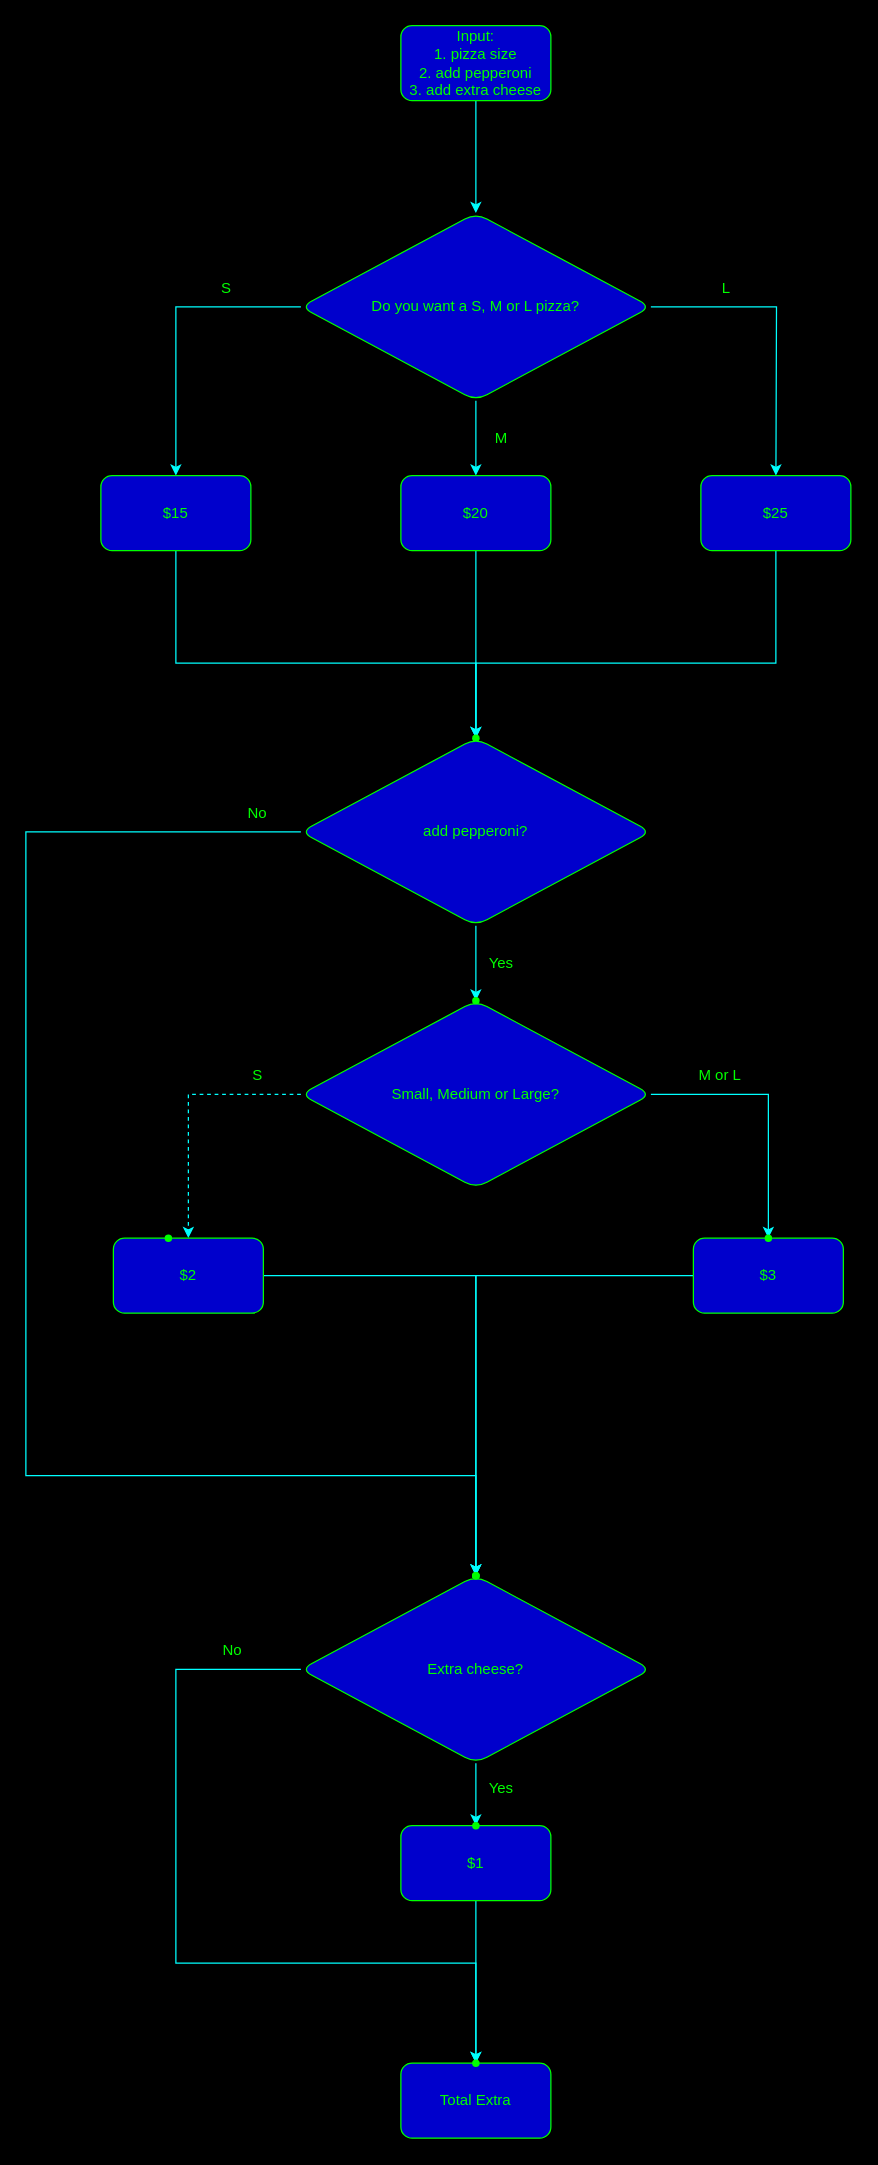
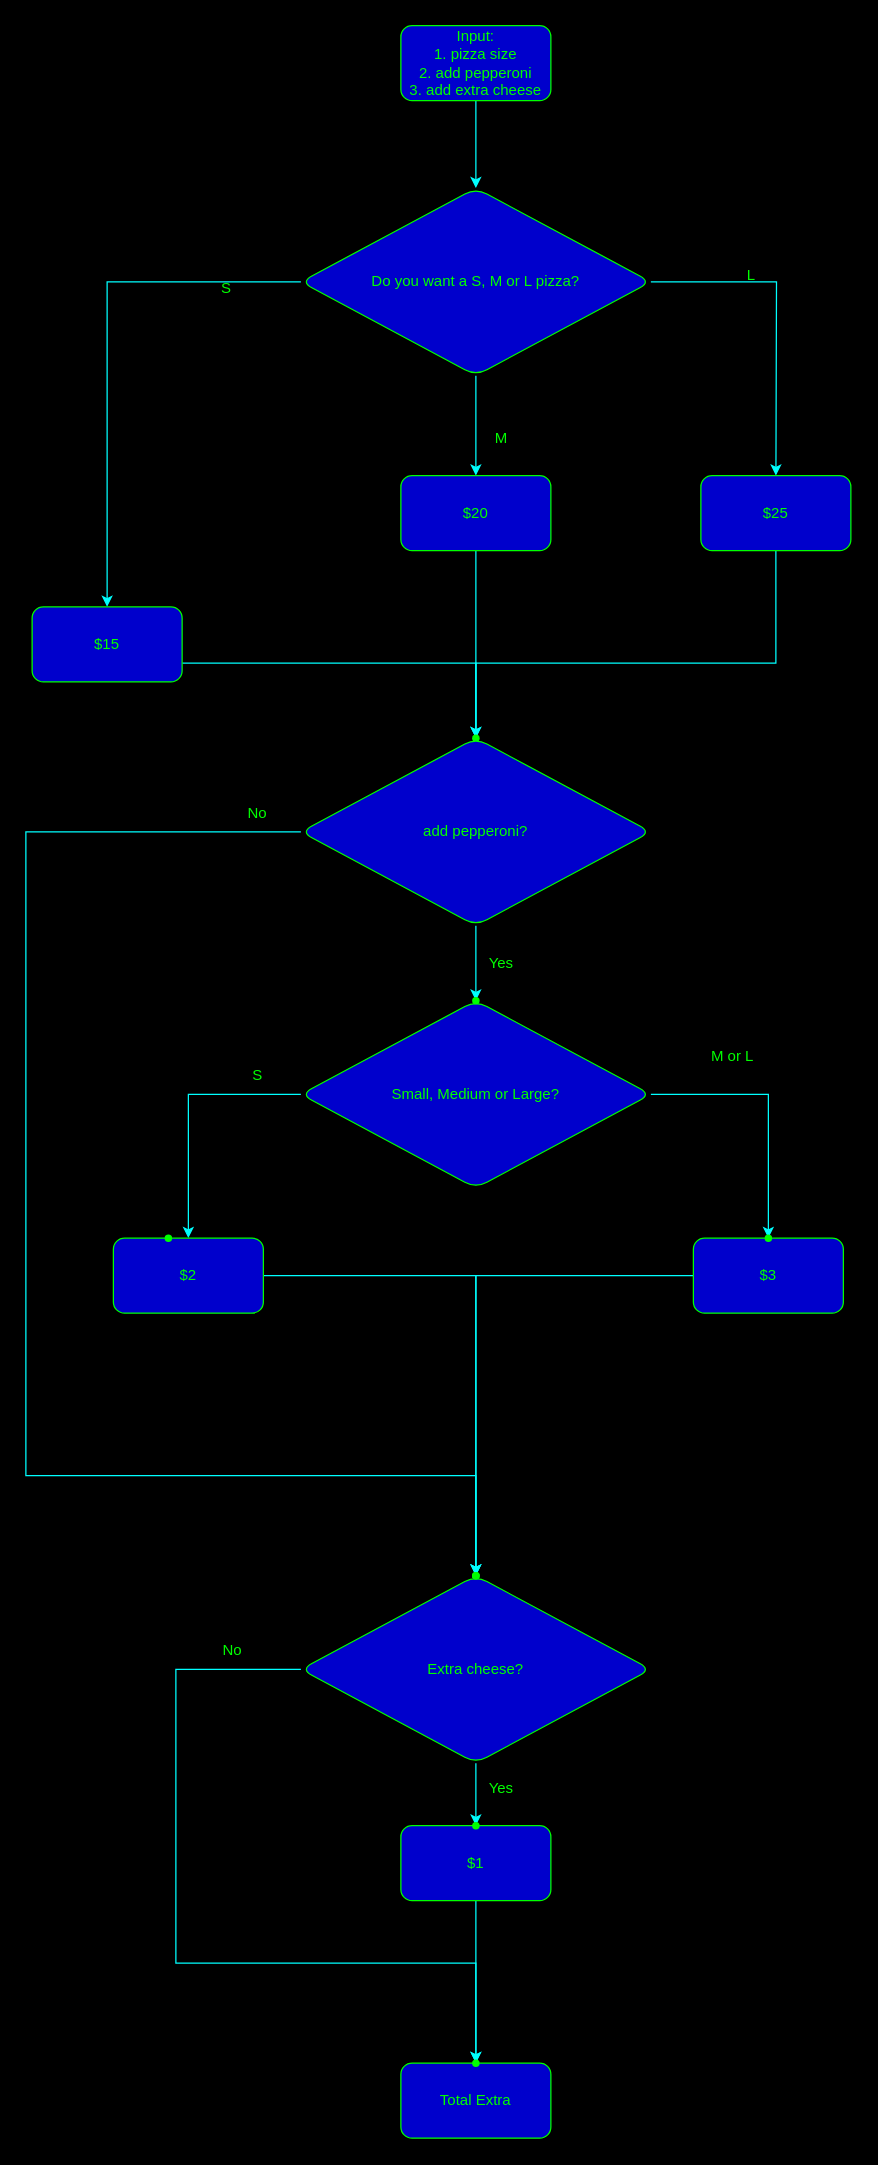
(726, 288) -> (751, 276)
(476, 307) -> (476, 282)
(176, 513) -> (107, 644)
(719, 1076) -> (732, 1057)
(188, 1107) -> (188, 1107)
